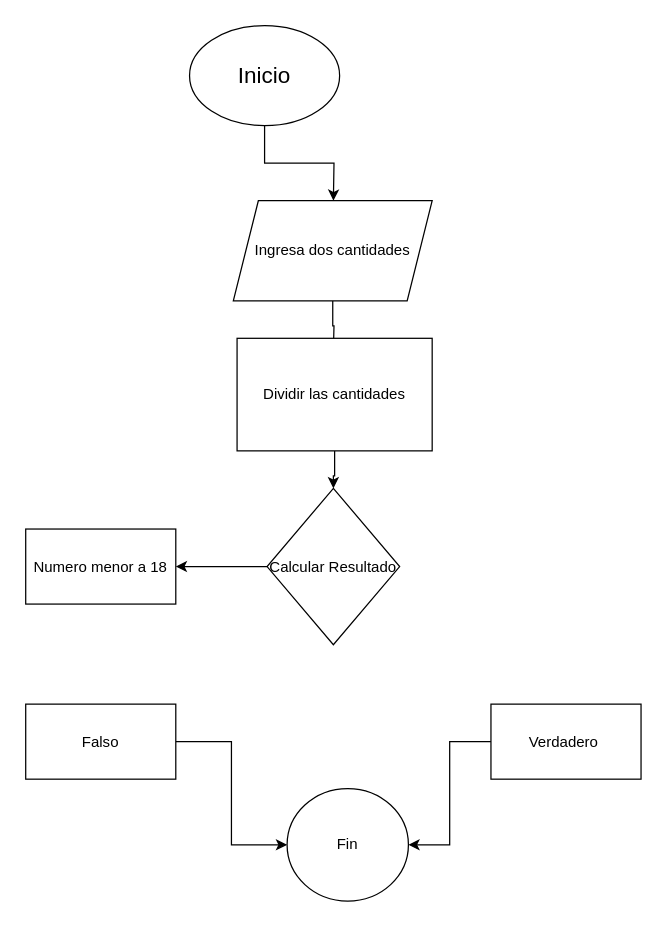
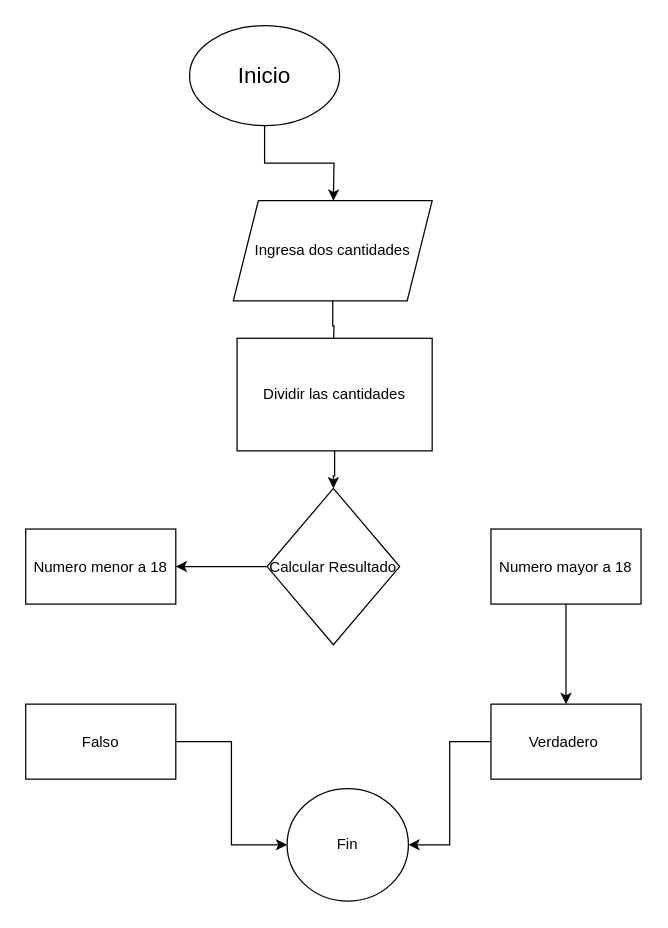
none -> (566, 566)
none -> (566, 650)
